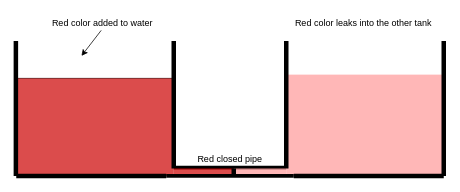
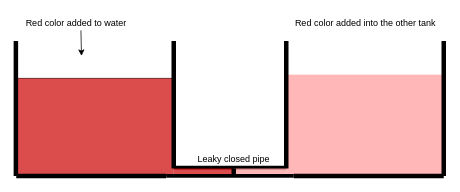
(107, 23) -> (81, 23)
(373, 23) -> (374, 23)
(231, 160) -> (236, 160)
